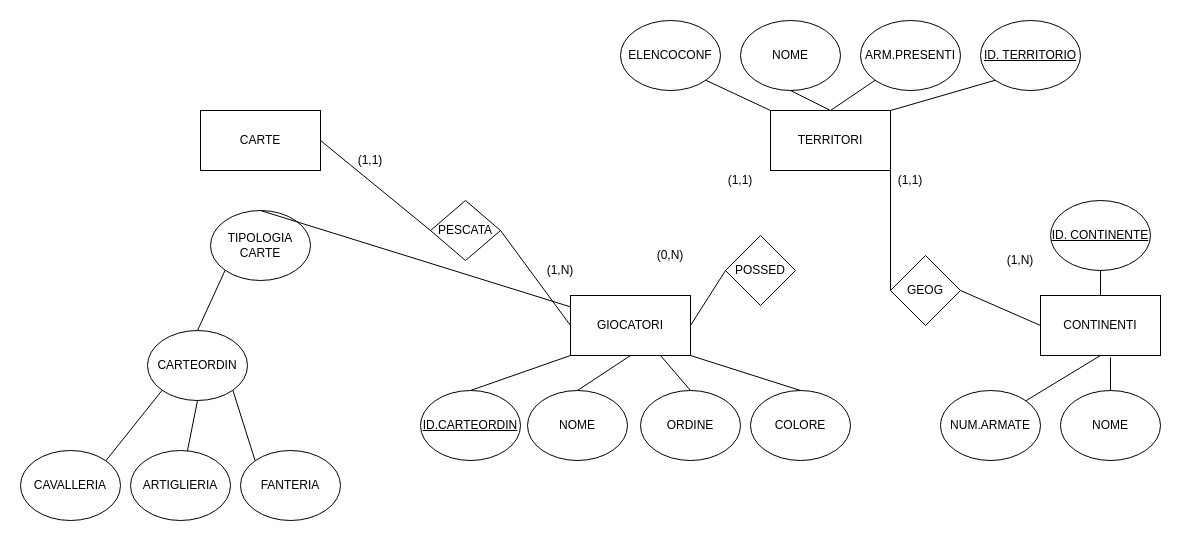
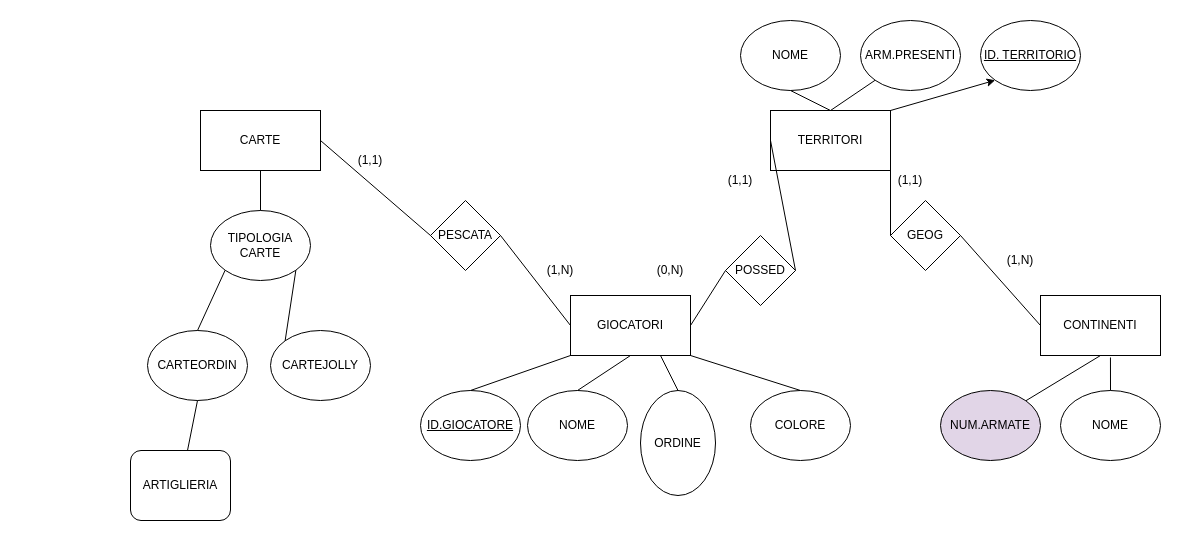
(671, 56) -> none
(990, 82) -> (987, 83)
(739, 96) -> none
none -> (783, 206)
(466, 231) -> (466, 236)
(1101, 236) -> none
(404, 255) -> (261, 191)
(671, 256) -> (671, 271)
(1101, 284) -> none
(926, 291) -> (926, 236)
none -> (290, 306)
none -> (321, 366)
(134, 426) -> none
(244, 426) -> none
(471, 426) -> (471, 426)
(691, 426) -> (678, 443)
(991, 426) -> (991, 426)
(71, 486) -> none
(181, 486) -> (181, 486)
(291, 486) -> none
